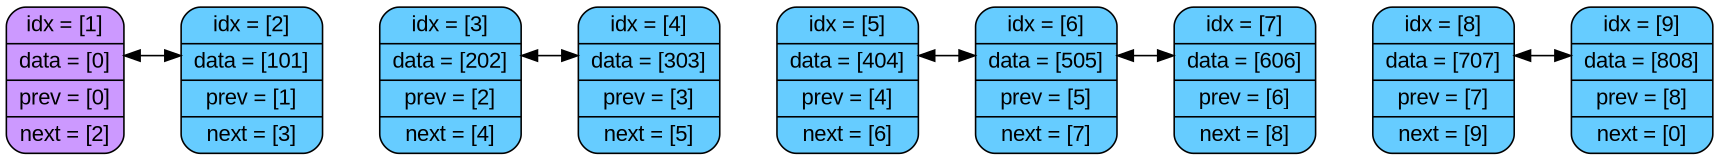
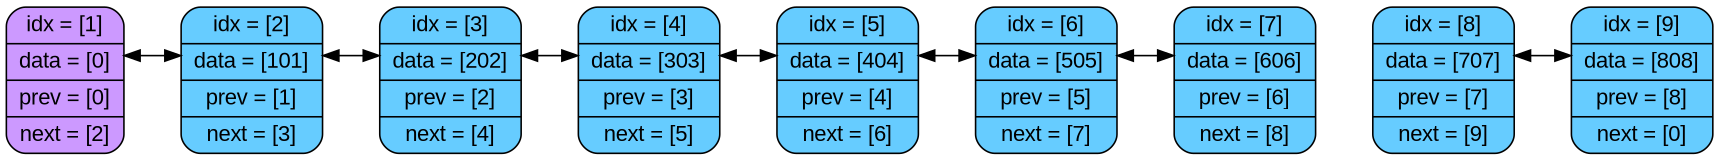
none -> (351, 56)
none -> (748, 56)
